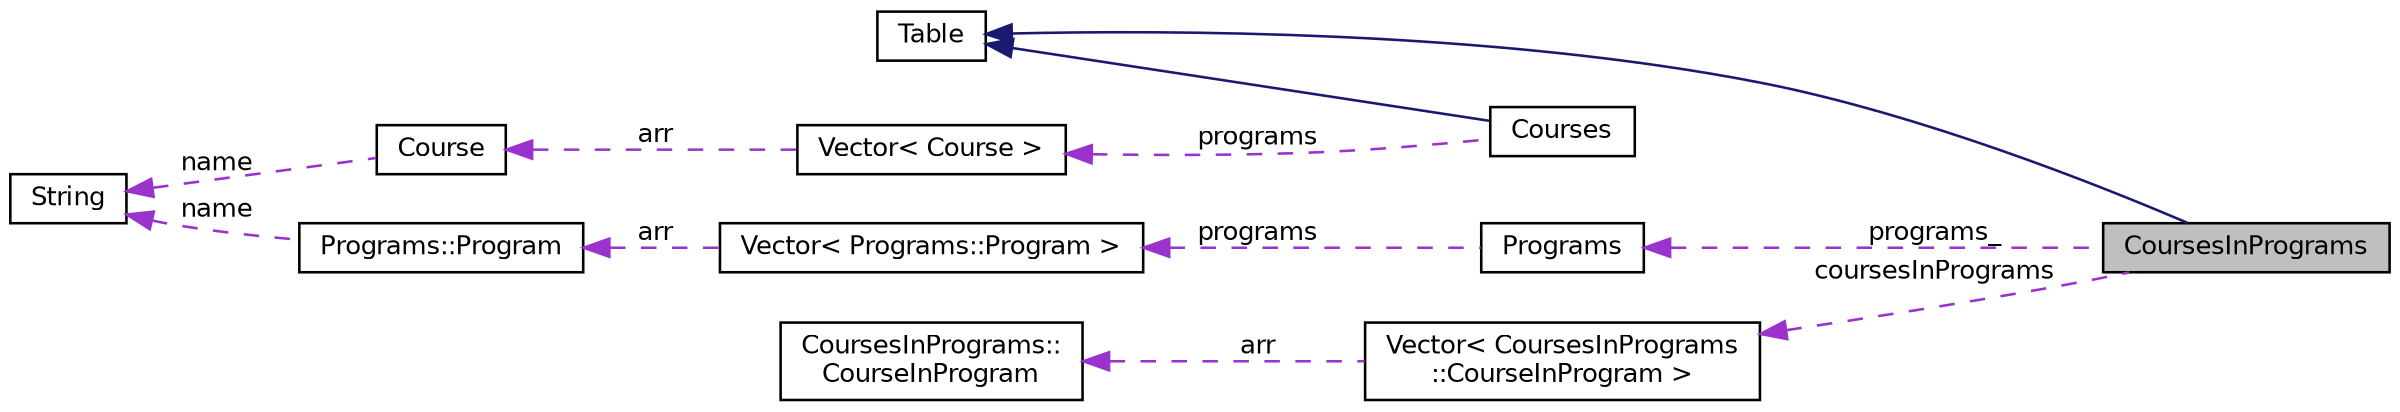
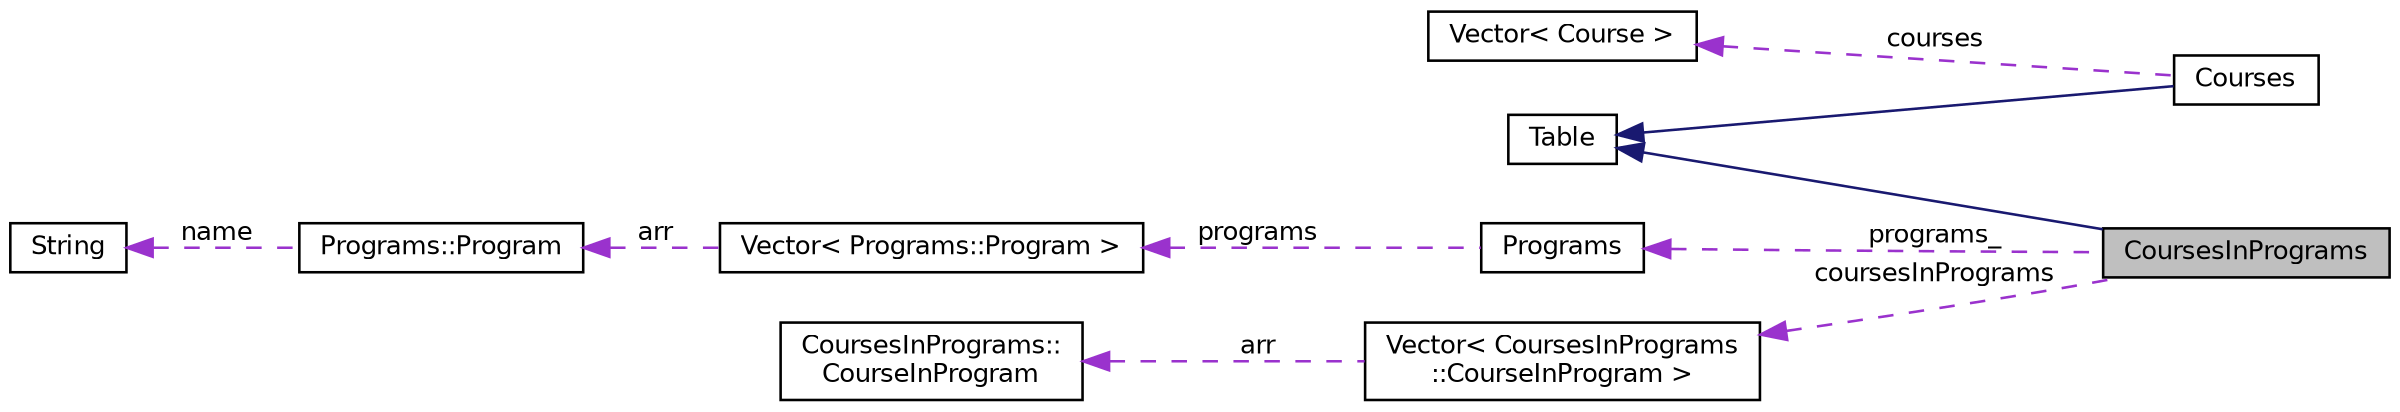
(1254, 138) -> (1932, 40)
(441, 150) -> none
